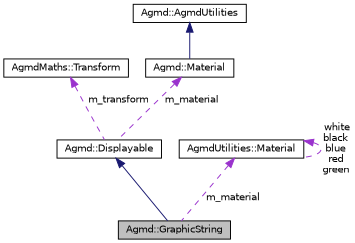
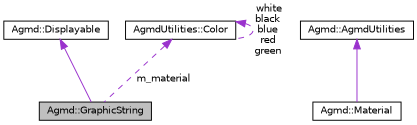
(190, 46) -> (357, 75)
(66, 68) -> none
(146, 112) -> none
(242, 149) -> (181, 30)
(145, 193) -> (78, 75)
